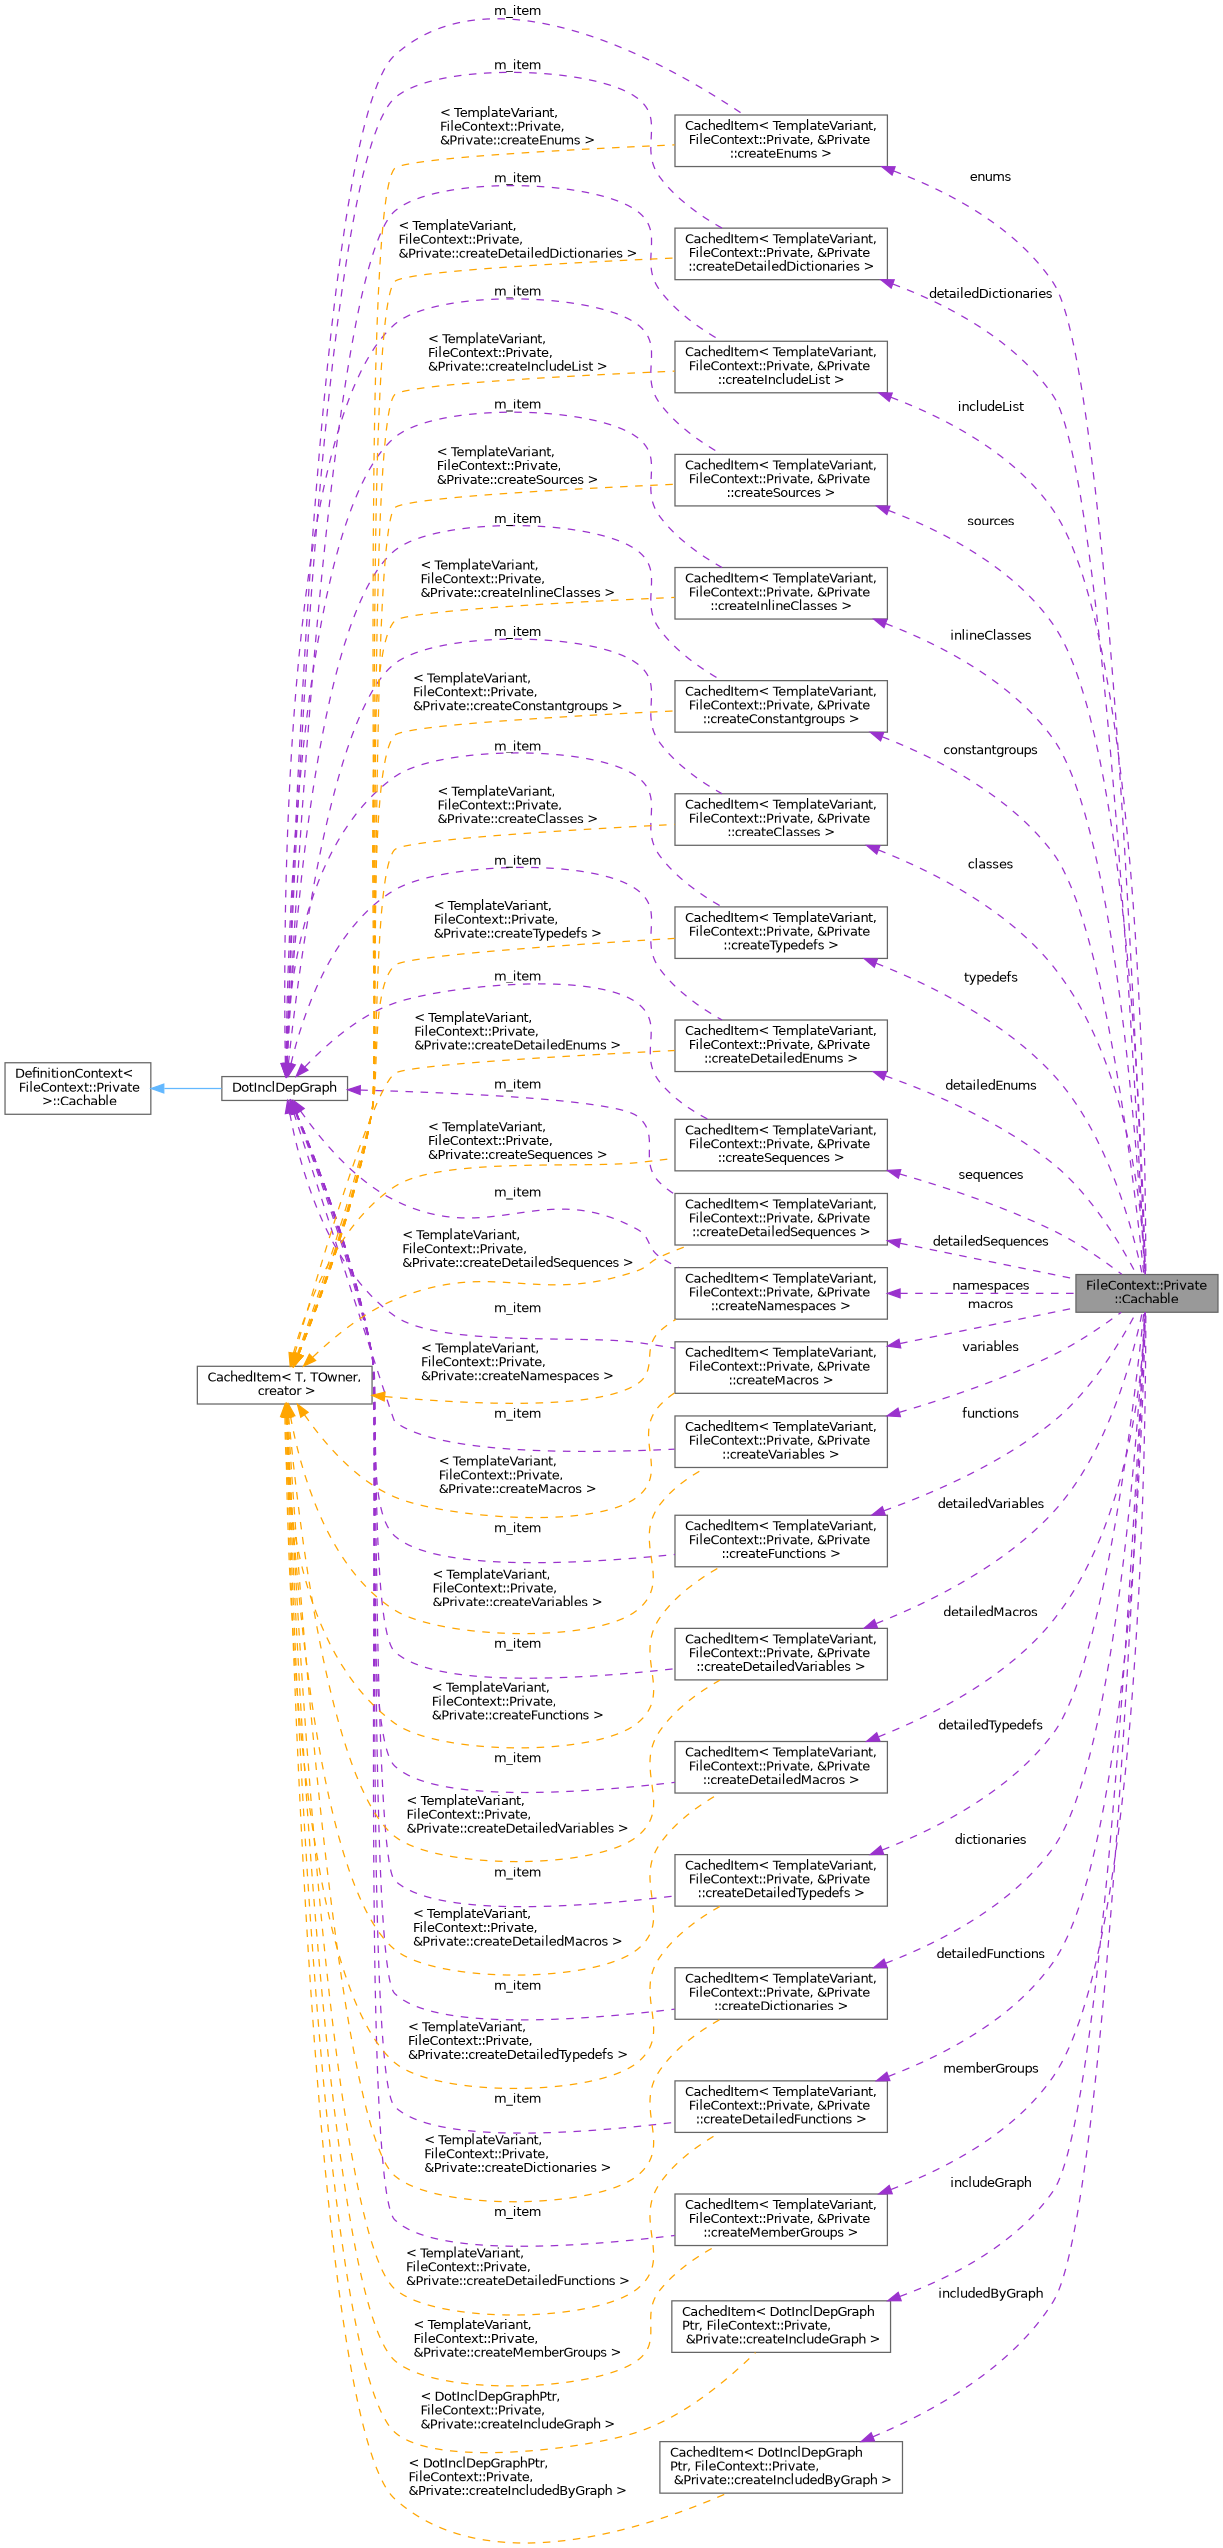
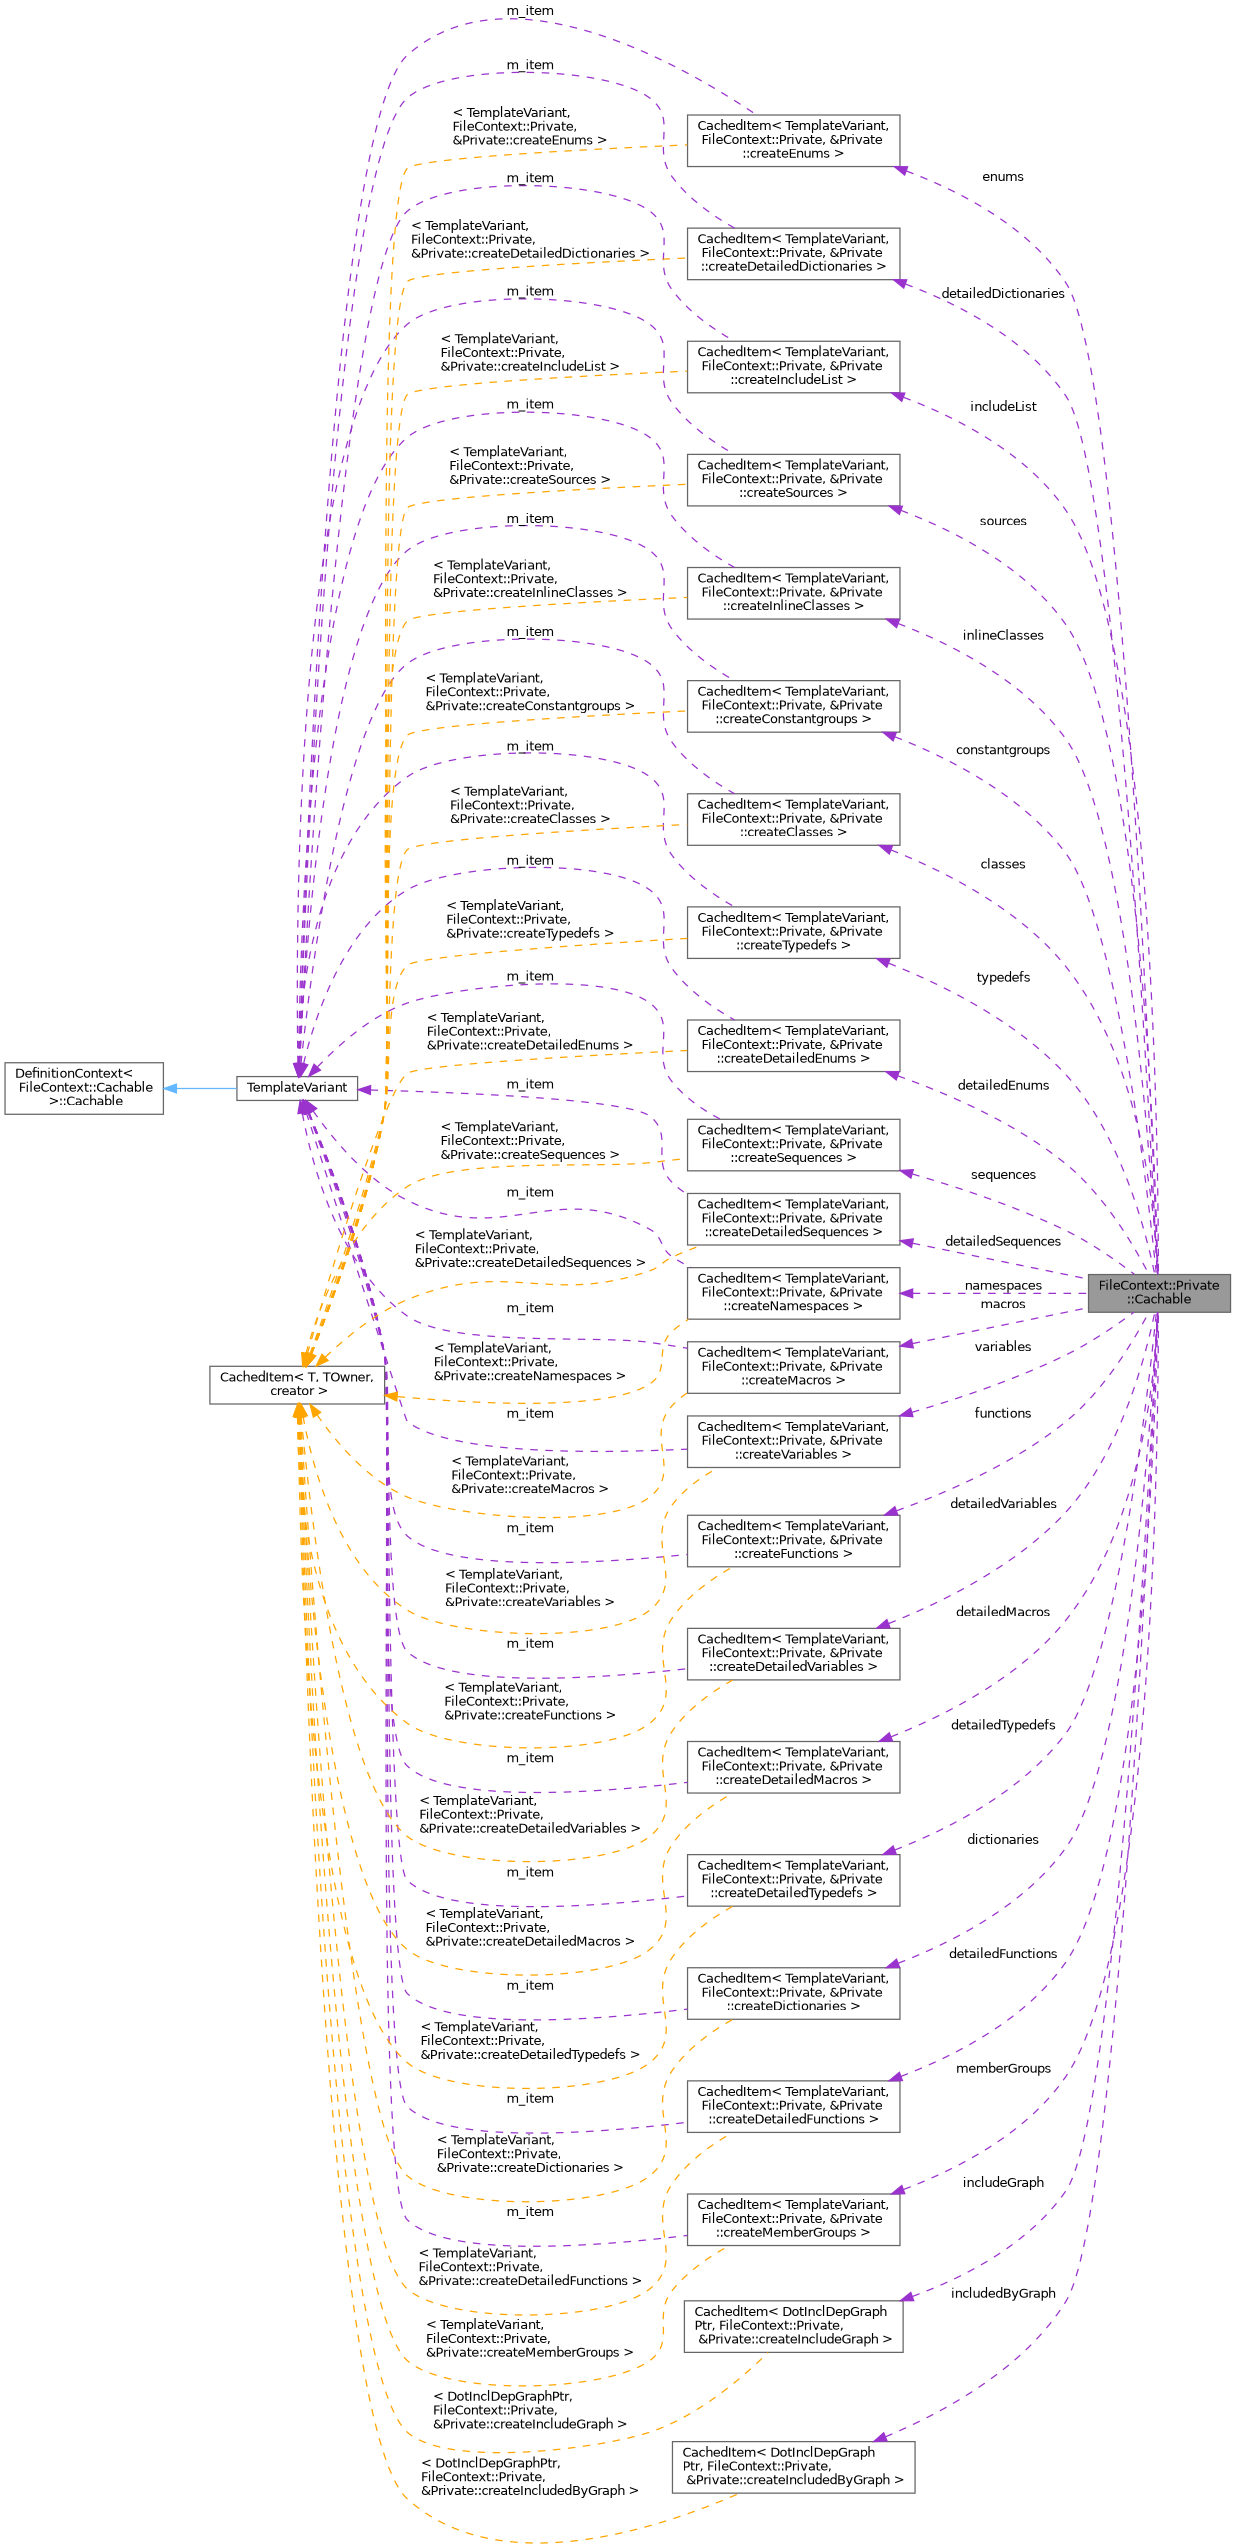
(78, 1089) -> (84, 1089)
(285, 1089) -> (297, 1089)
